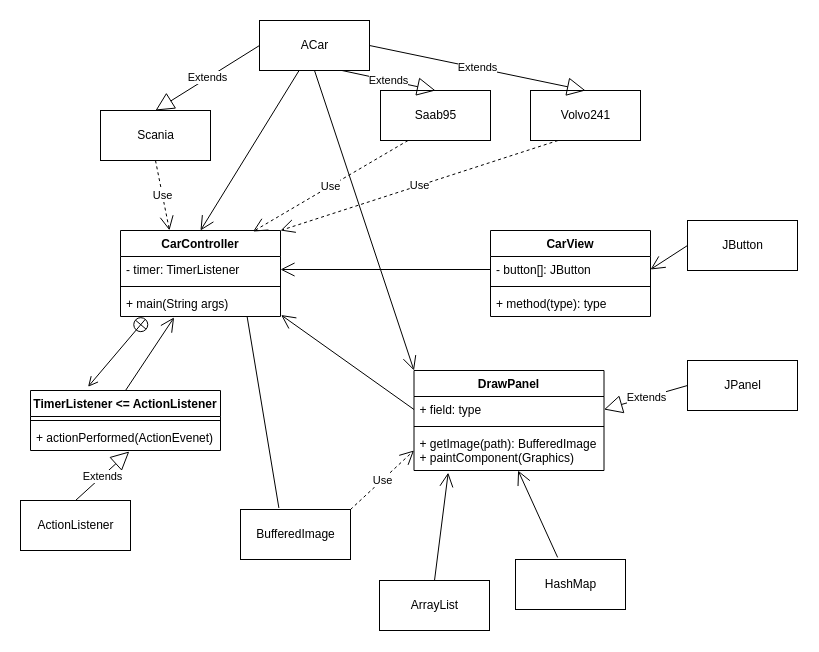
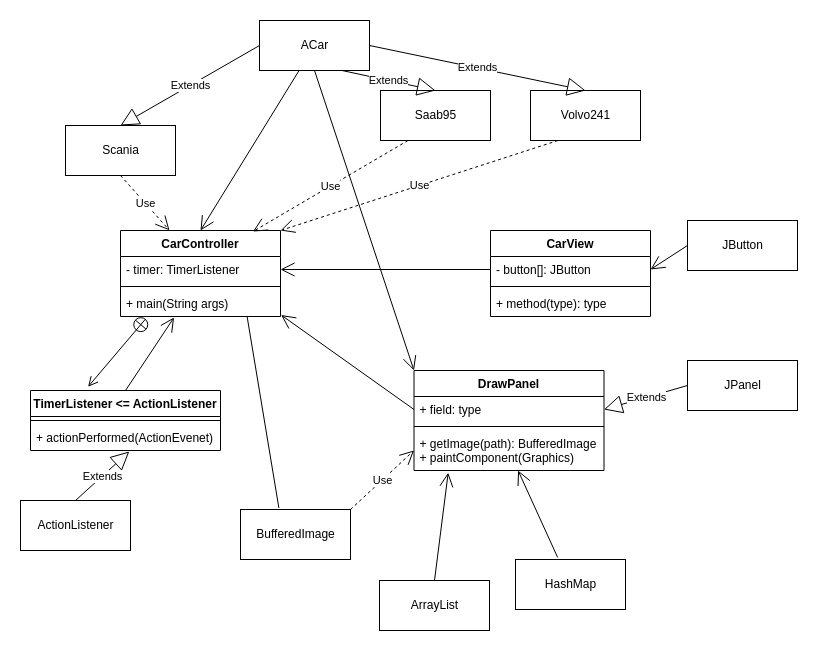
(156, 136) -> (121, 151)
